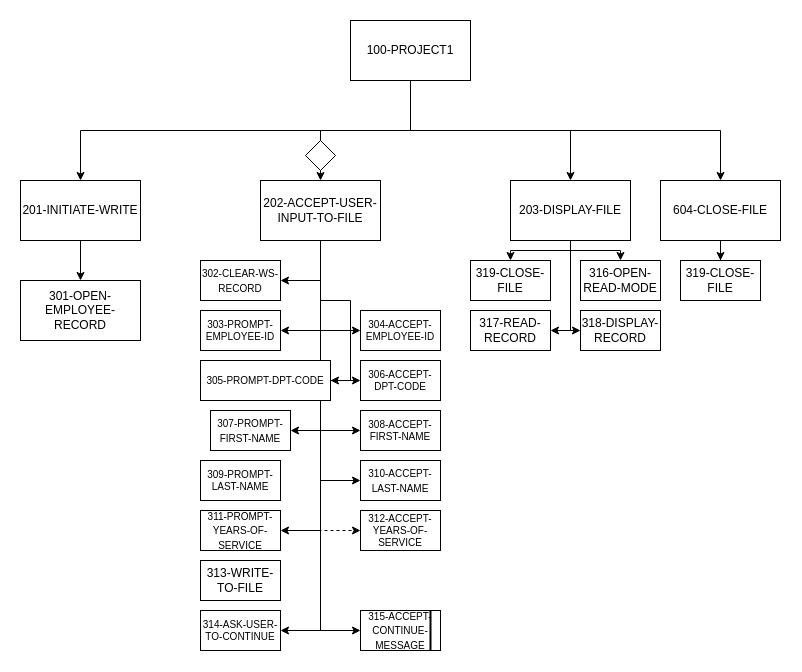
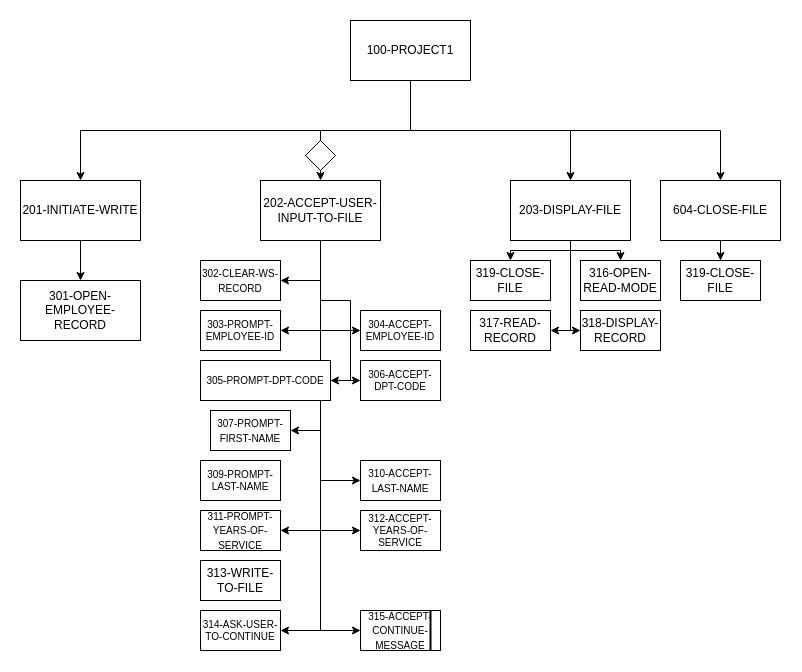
(338, 431) -> none
(401, 431) -> none
(338, 531) -> (338, 531)
